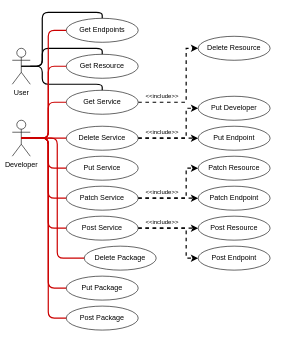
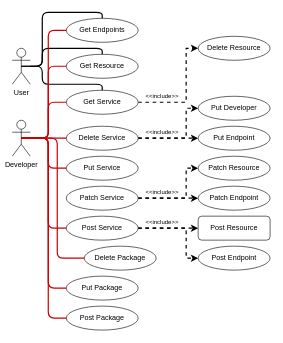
(55, 198) -> none
(234, 228) -> (234, 228)
